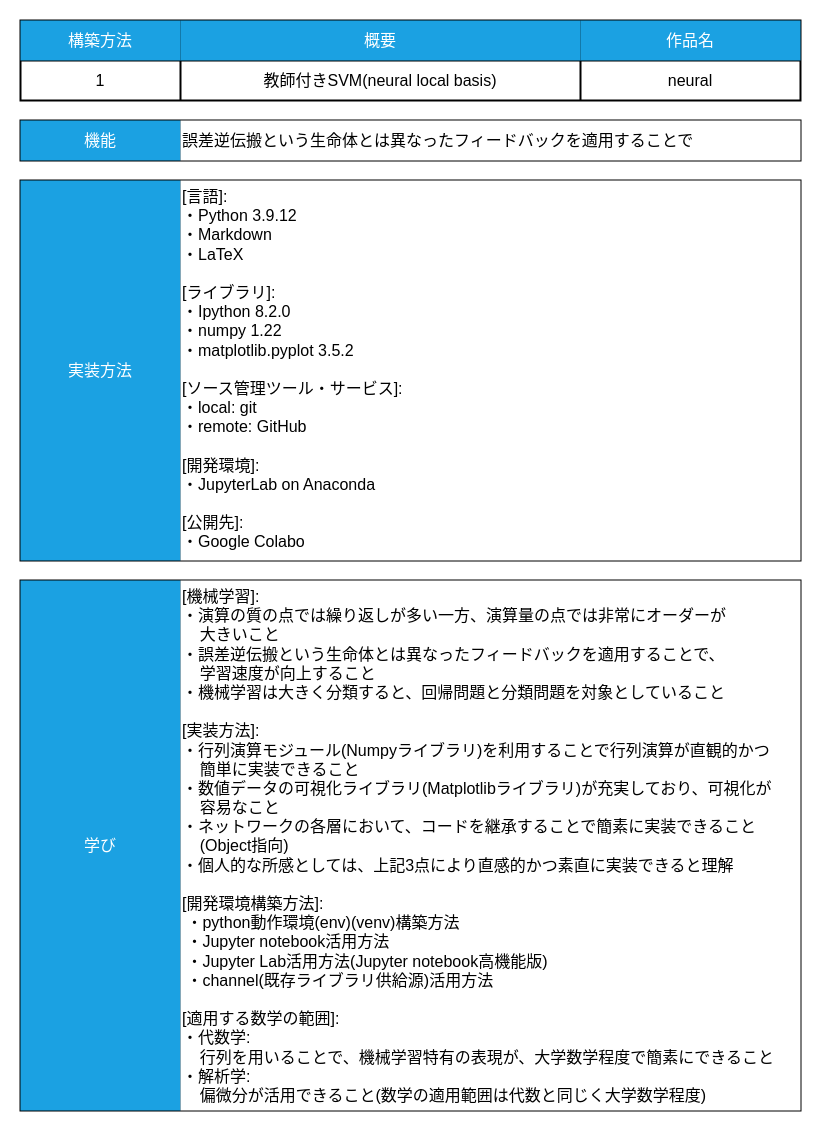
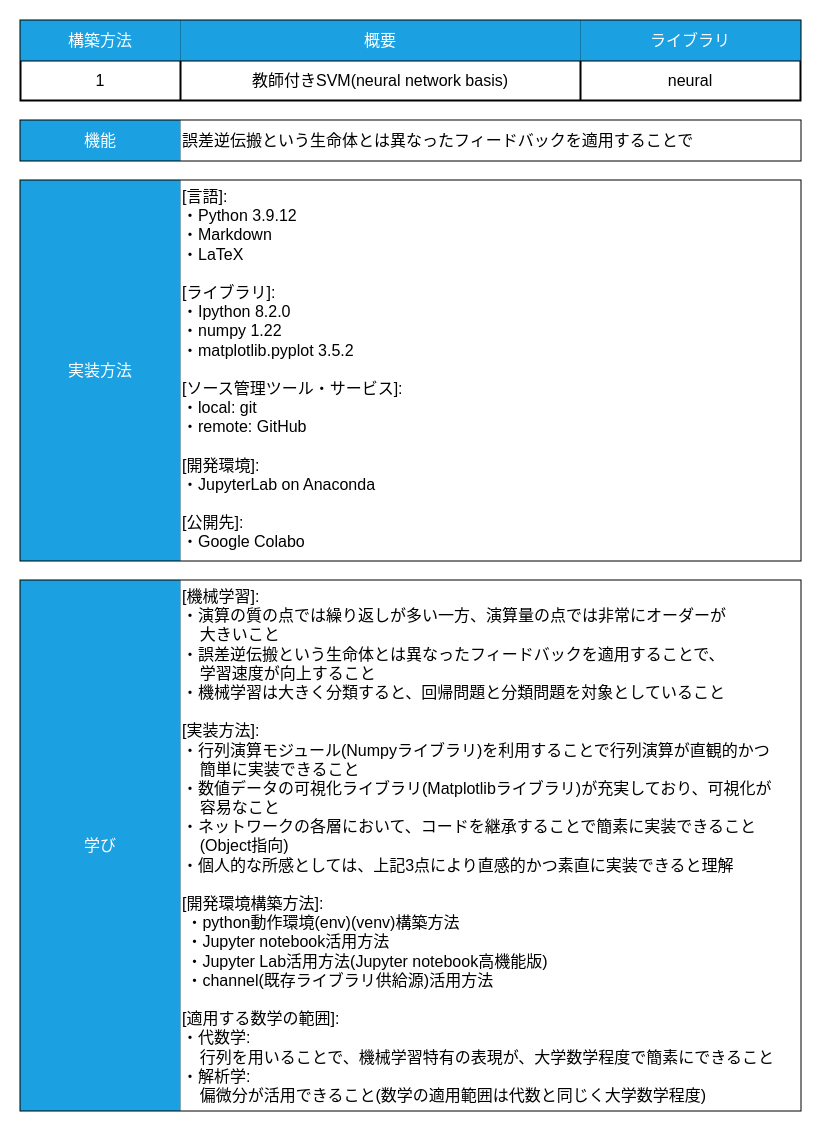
(691, 41) -> (691, 41)
(381, 81) -> (381, 81)
